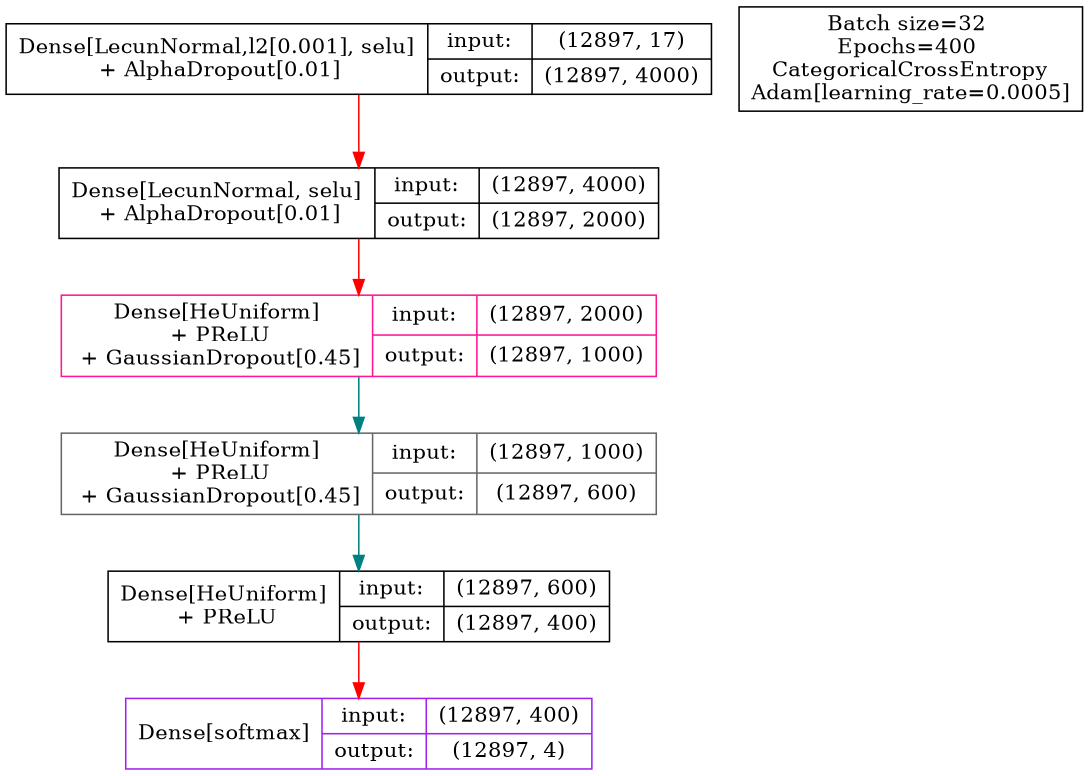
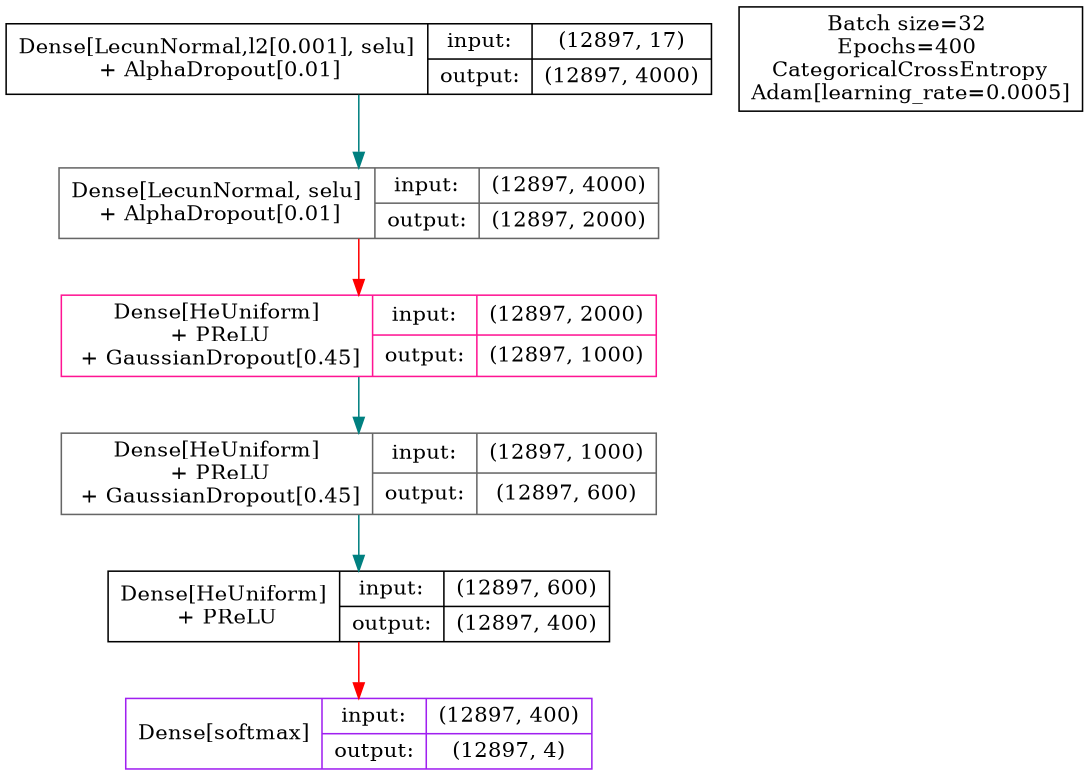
(359, 123) -> (359, 123)
(359, 203) -> (359, 203)
